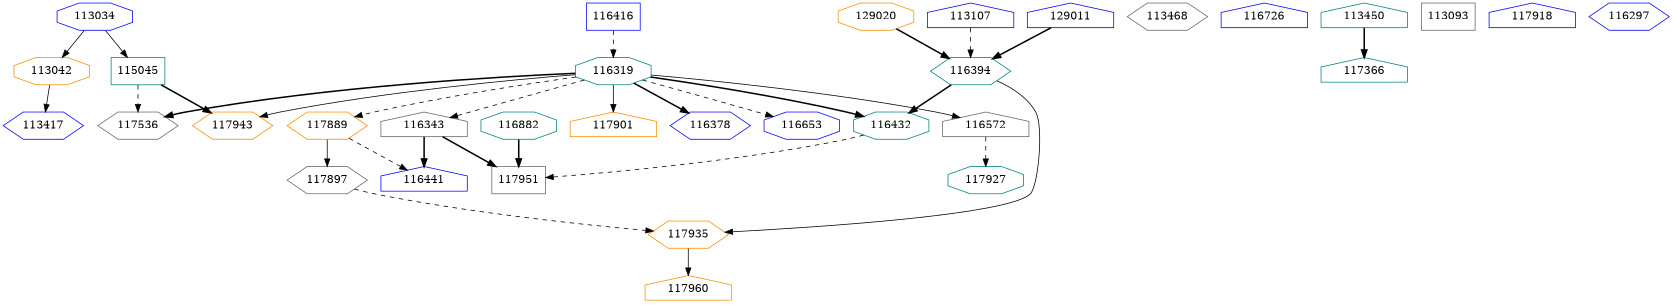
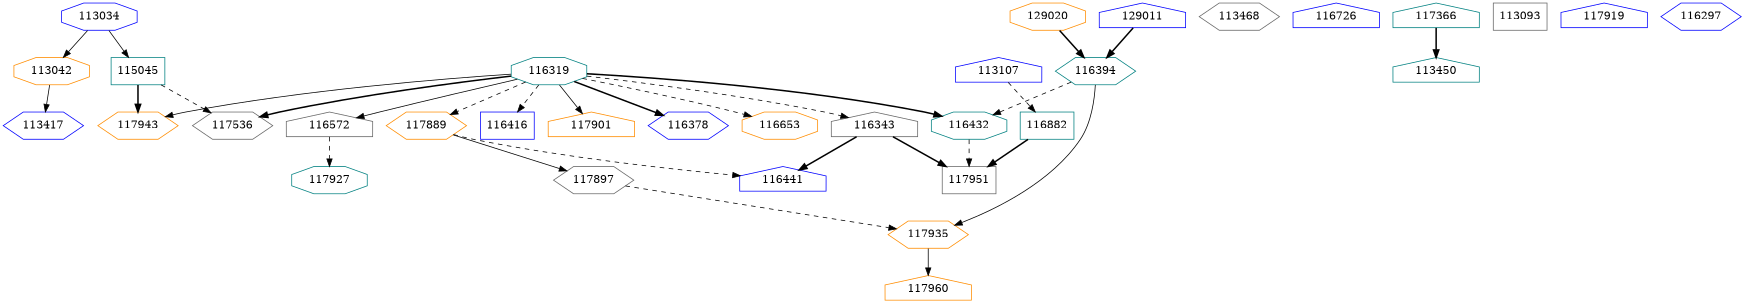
(1532, 17) -> (1604, 17)
(971, 39) -> (1019, 94)
(1364, 39) -> (1436, 39)
(613, 40) -> (531, 95)
(933, 97) -> (1036, 97)
(519, 126) -> (1047, 126)
(802, 126) -> (780, 126)
